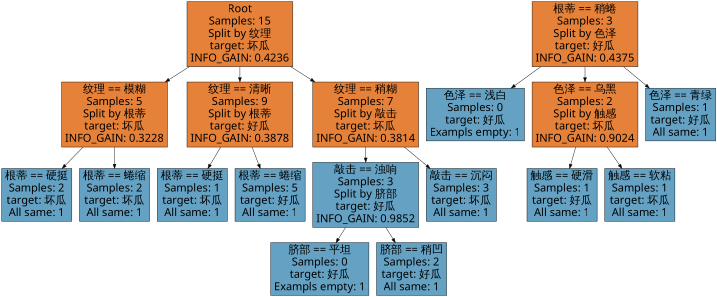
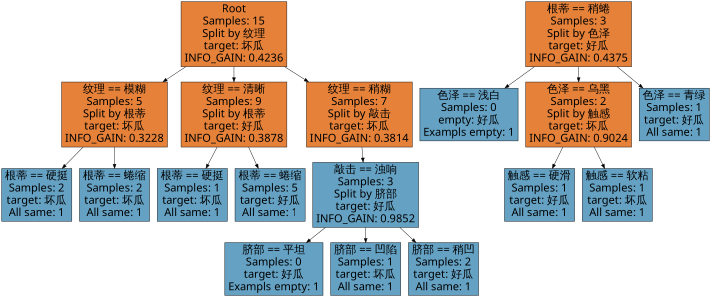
(475, 115) -> (469, 115)
(461, 195) -> none
none -> (366, 269)
